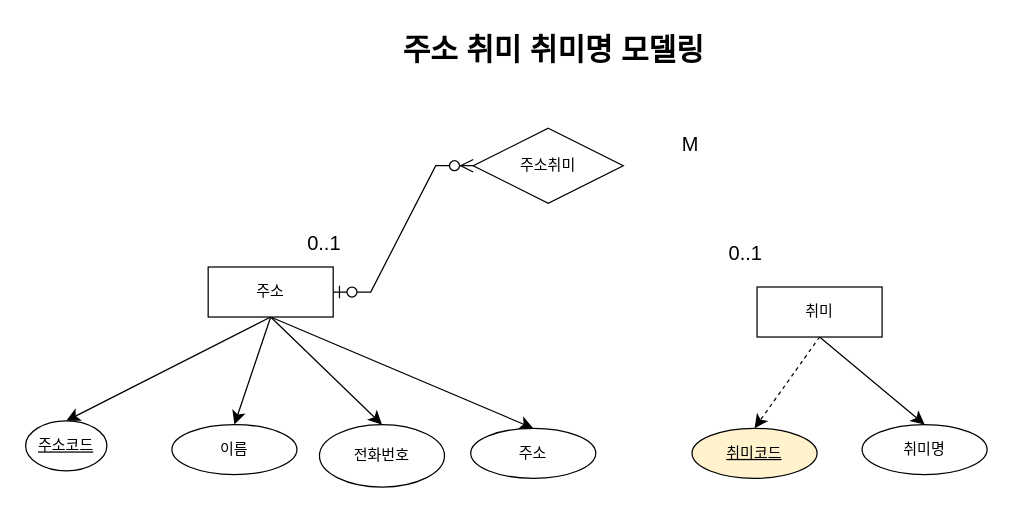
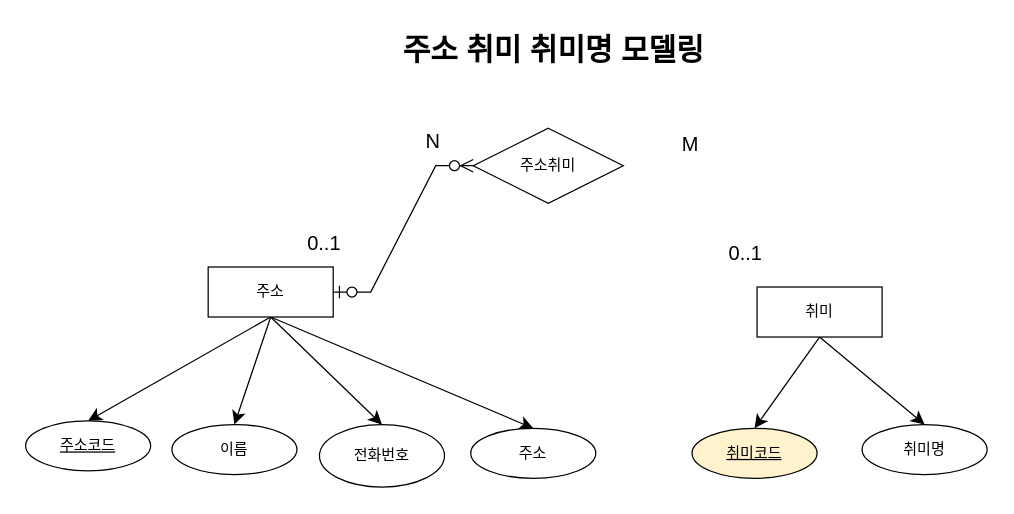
none -> (433, 141)
(790, 378) -> (790, 378)
(66, 446) -> (88, 446)
